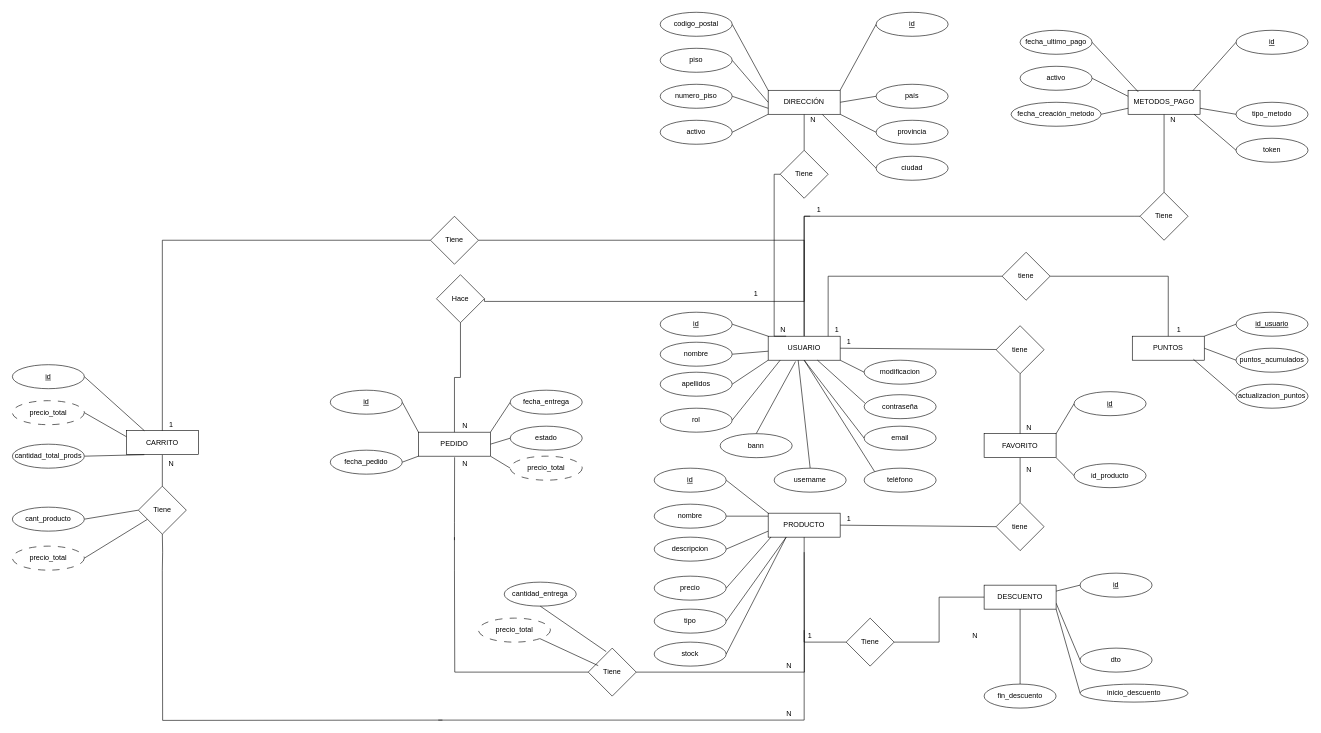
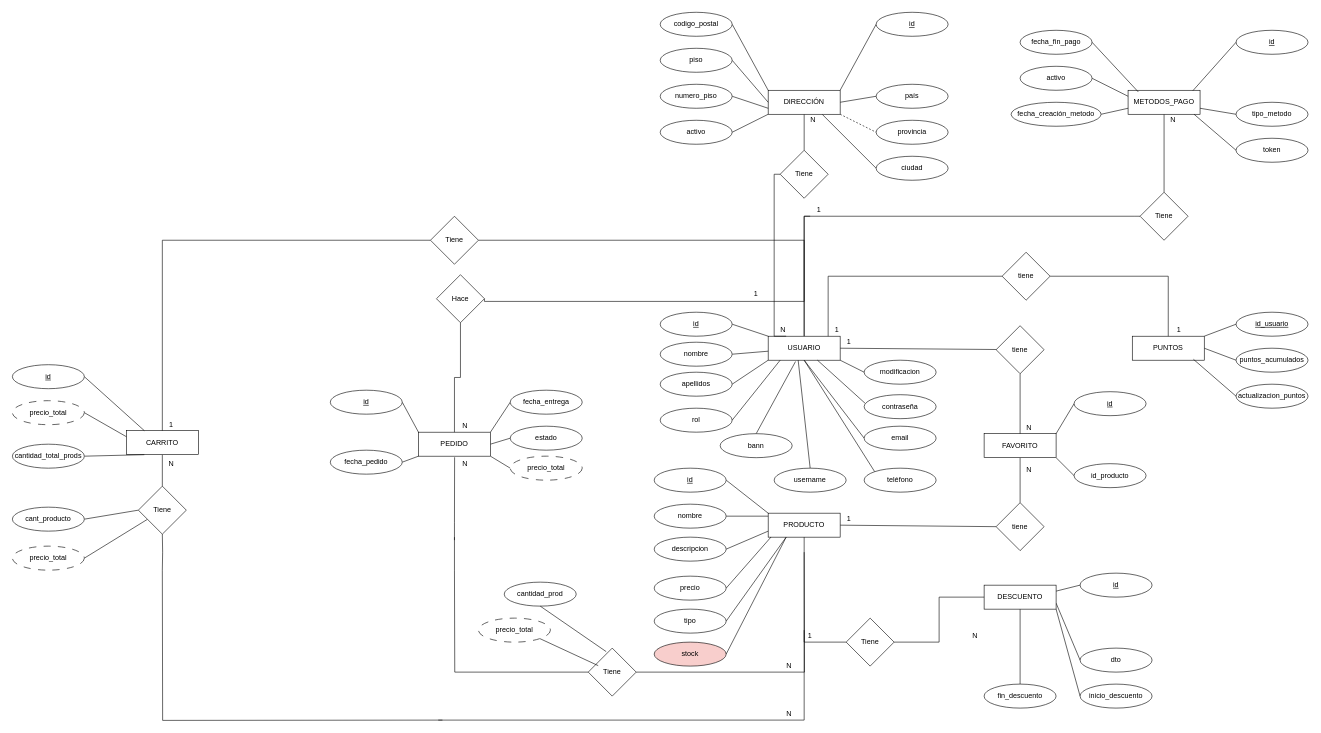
(1056, 42) -> (1056, 42)
(858, 123) -> (858, 123)
(540, 594) -> (540, 594)
(690, 654) -> (690, 654)
(1134, 693) -> (1116, 696)
